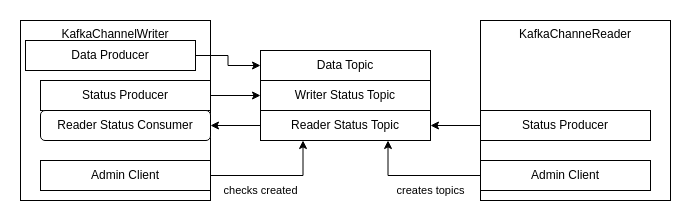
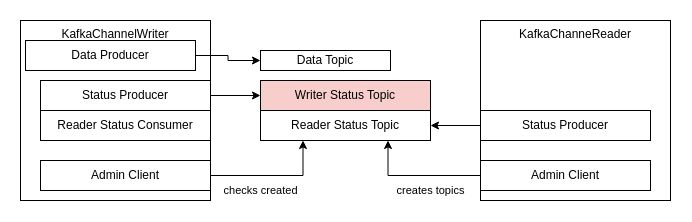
(346, 66) -> (326, 61)
(346, 96) -> (346, 96)
(126, 126) -> (126, 126)
(239, 126) -> none
